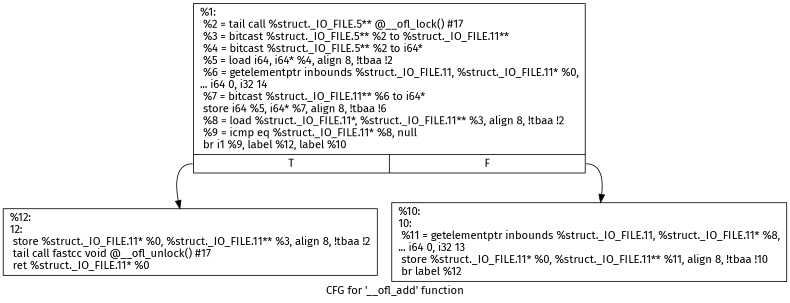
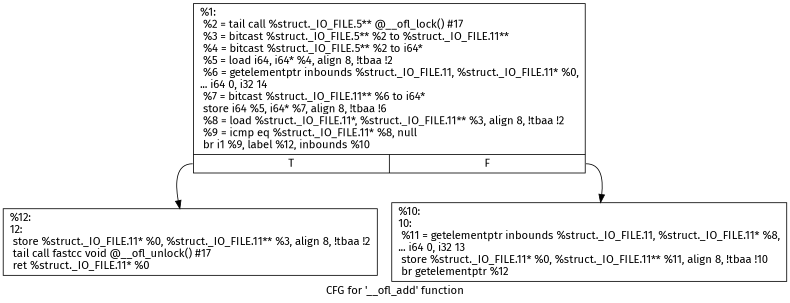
(273, 145) -> (285, 145)
(430, 272) -> (454, 272)
